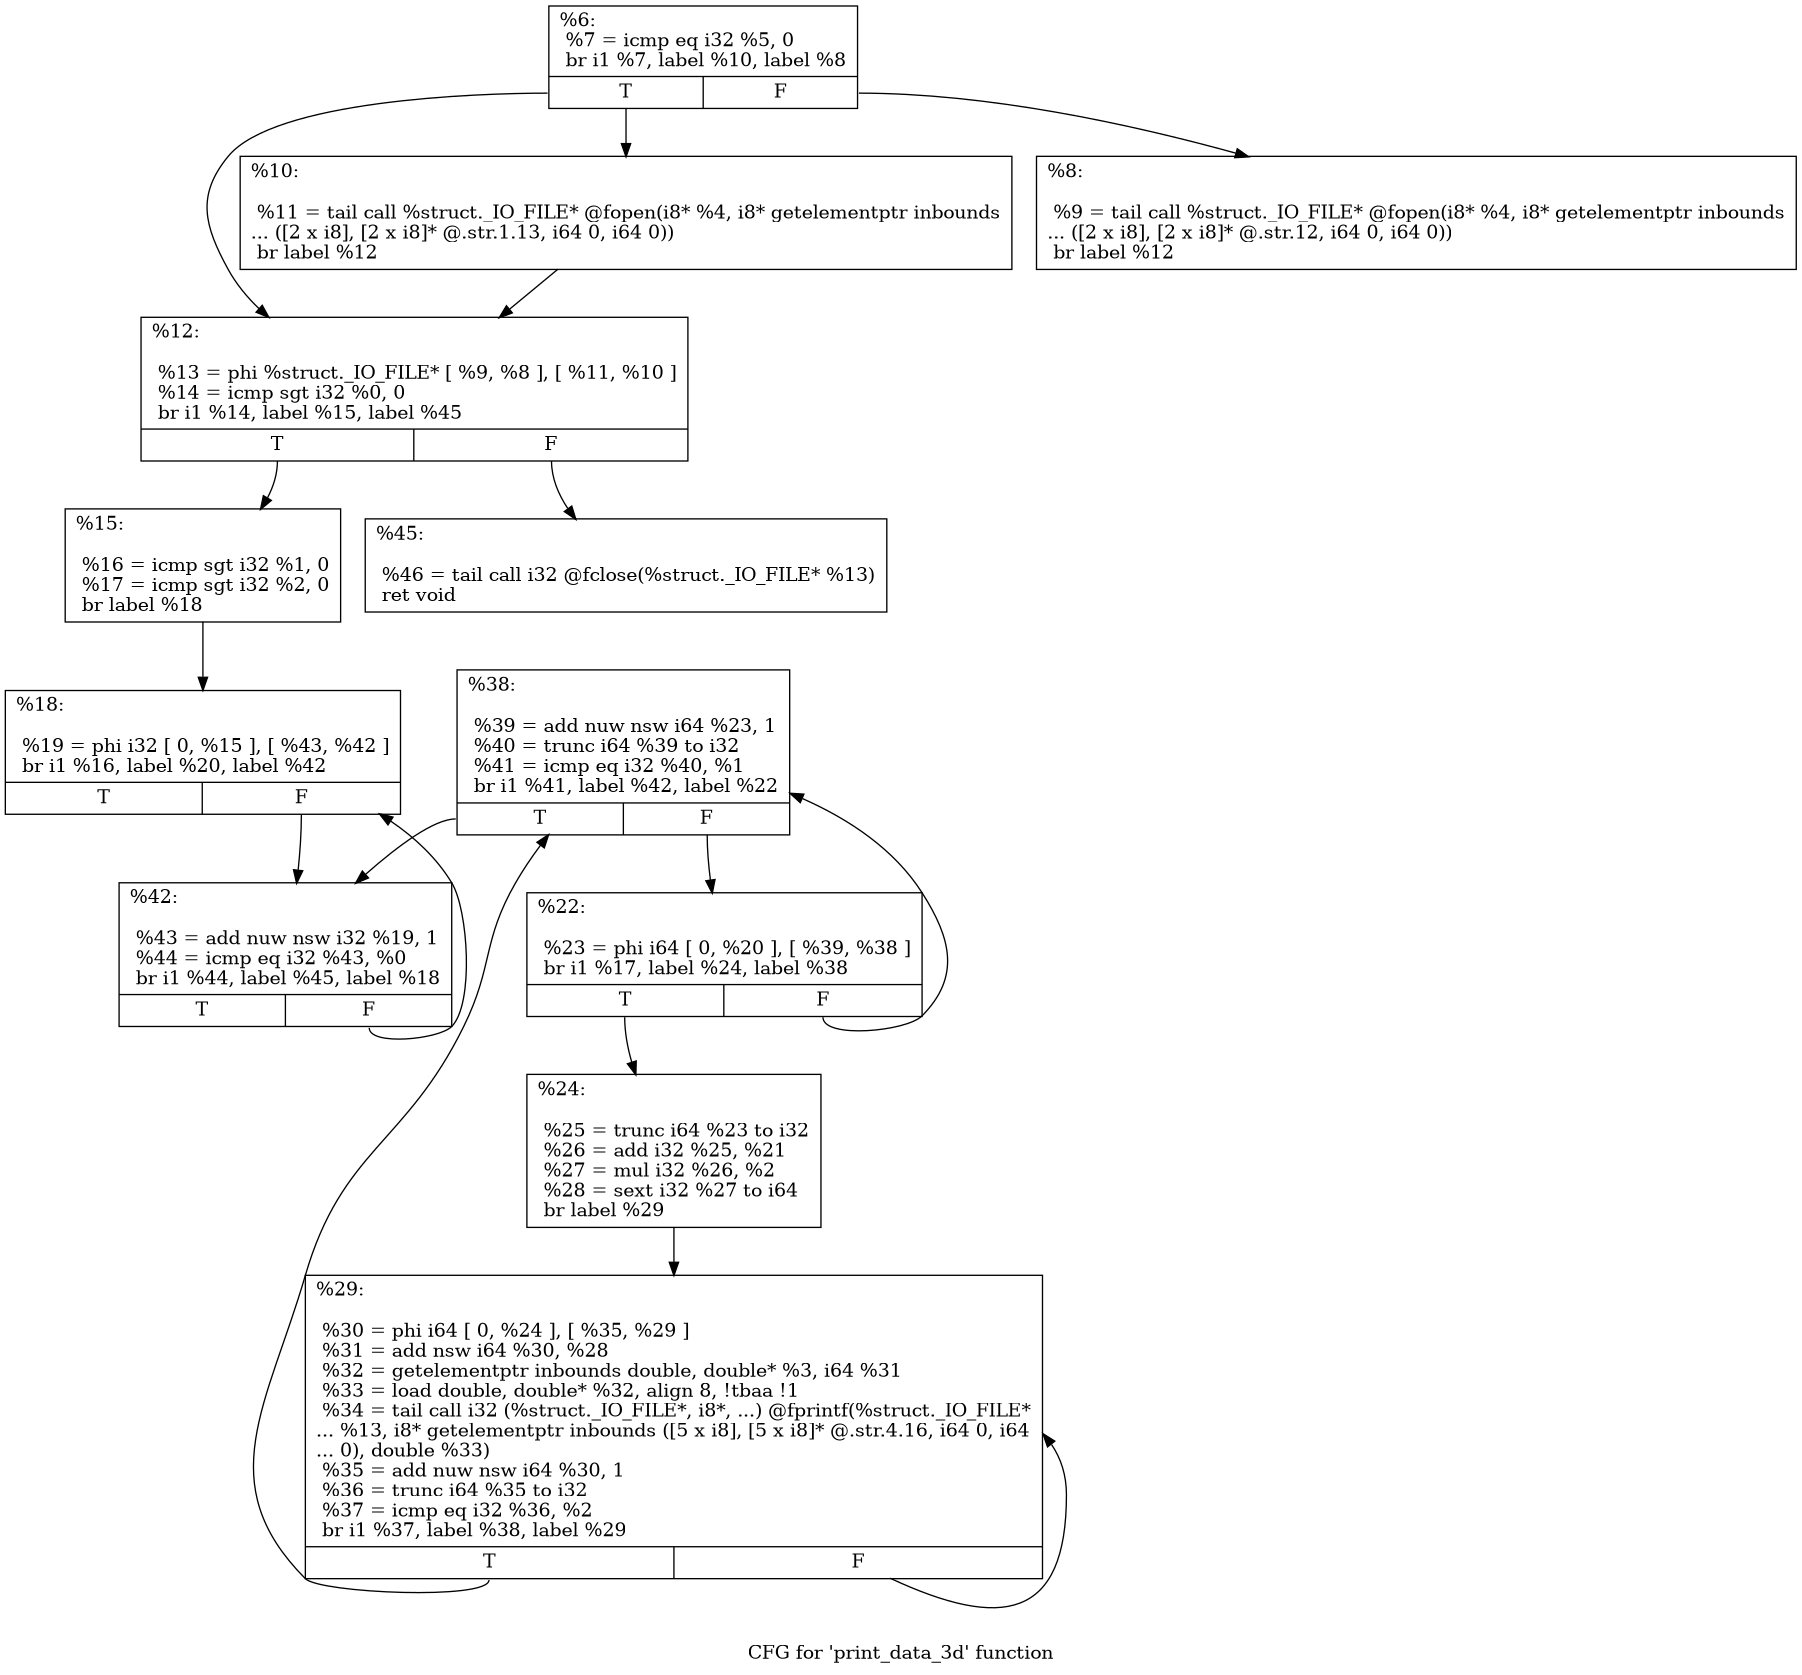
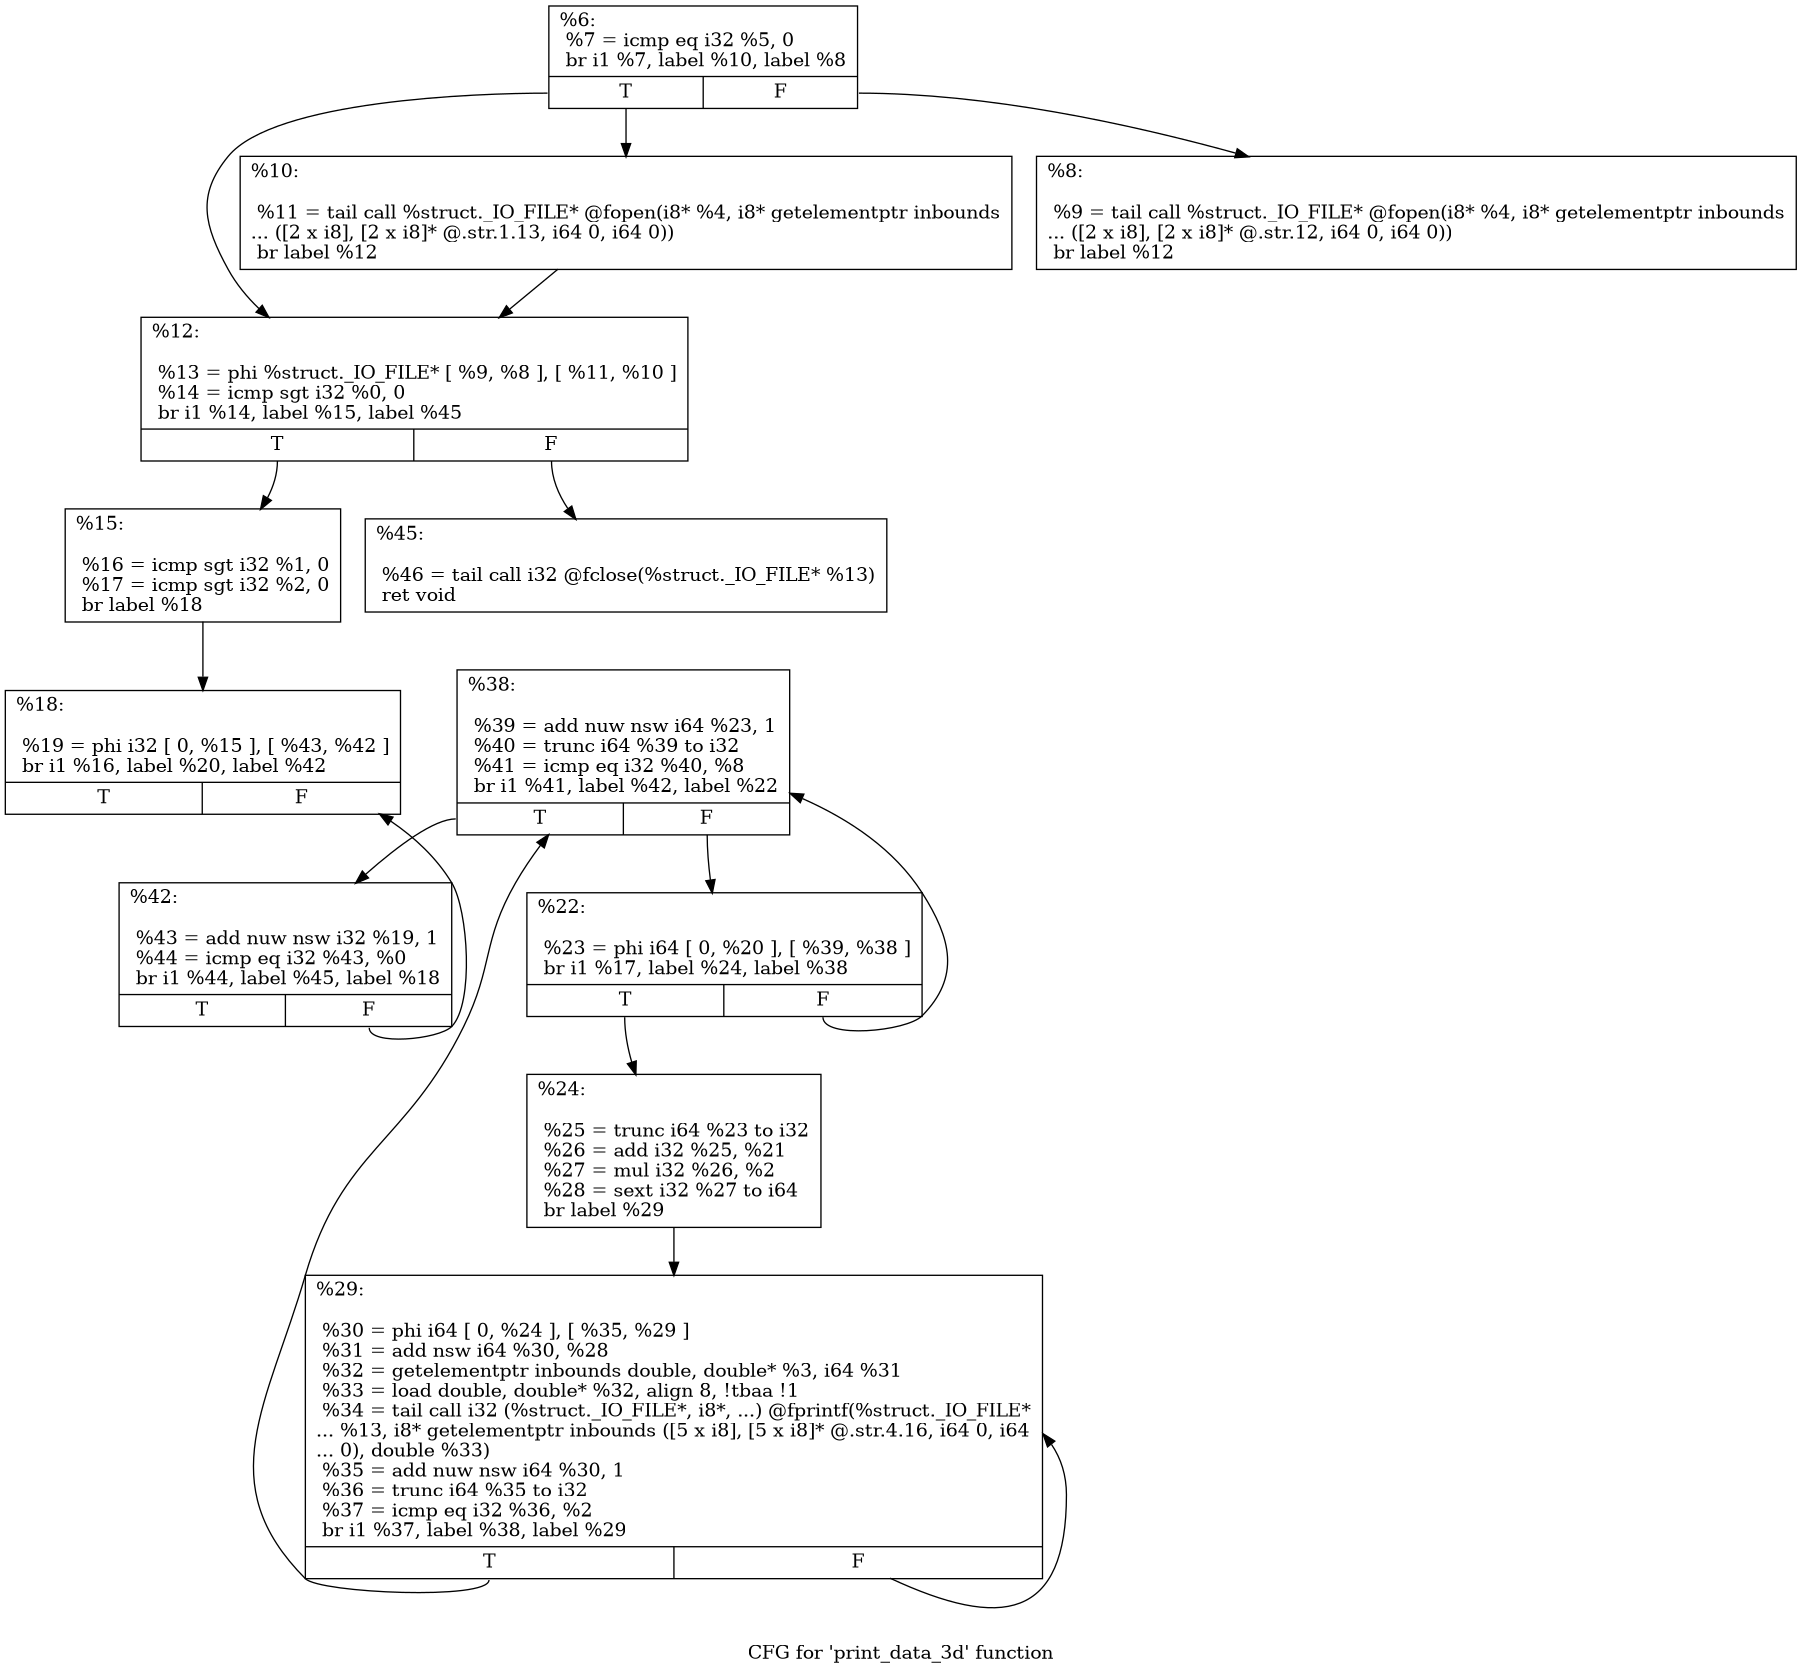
(606, 766) -> (606, 766)
(300, 842) -> none
